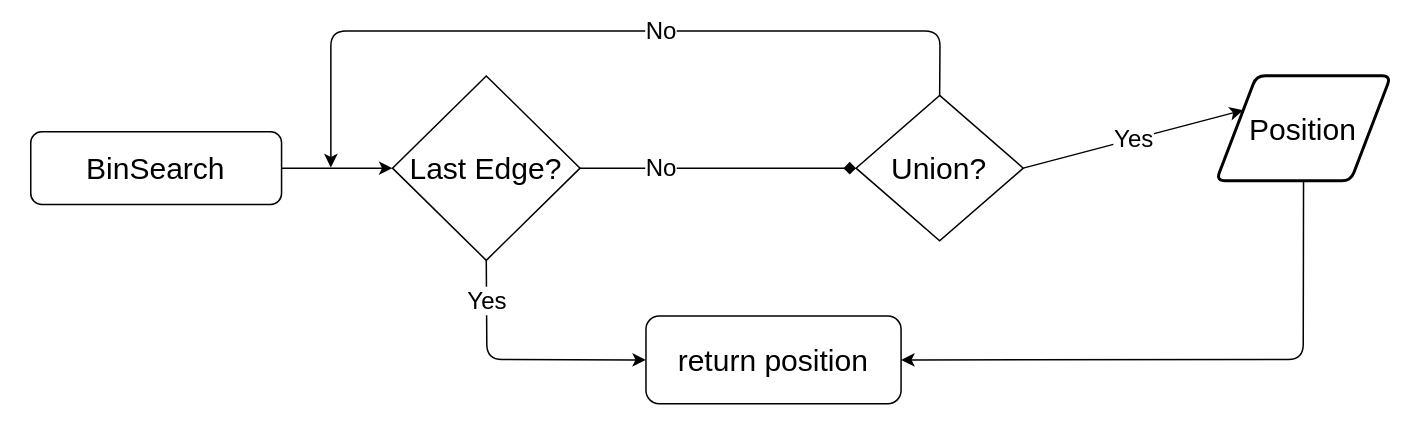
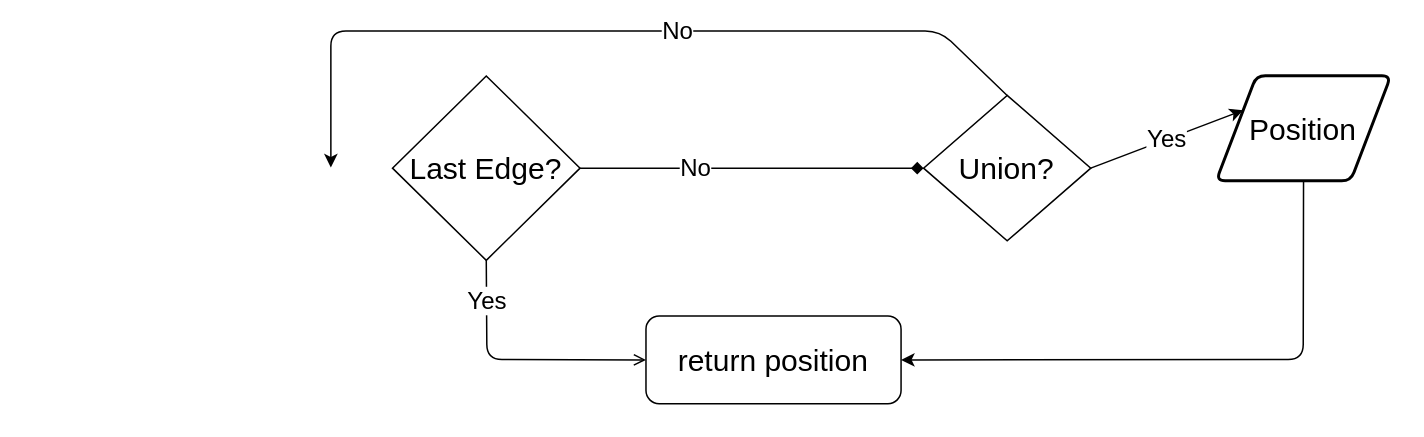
(156, 168) -> none
(332, 168) -> none
(939, 168) -> (1007, 168)
(634, 360) -> (636, 360)
